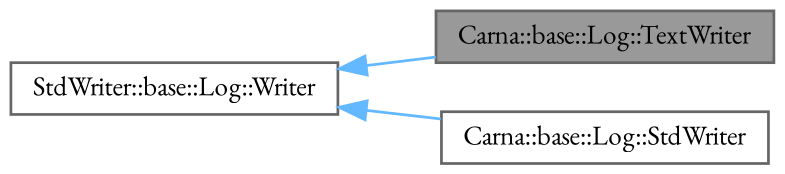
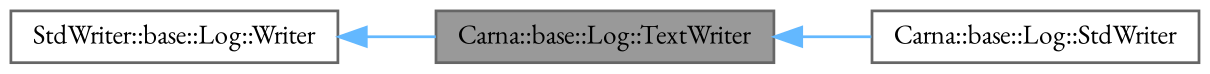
(404, 115) -> (837, 37)
